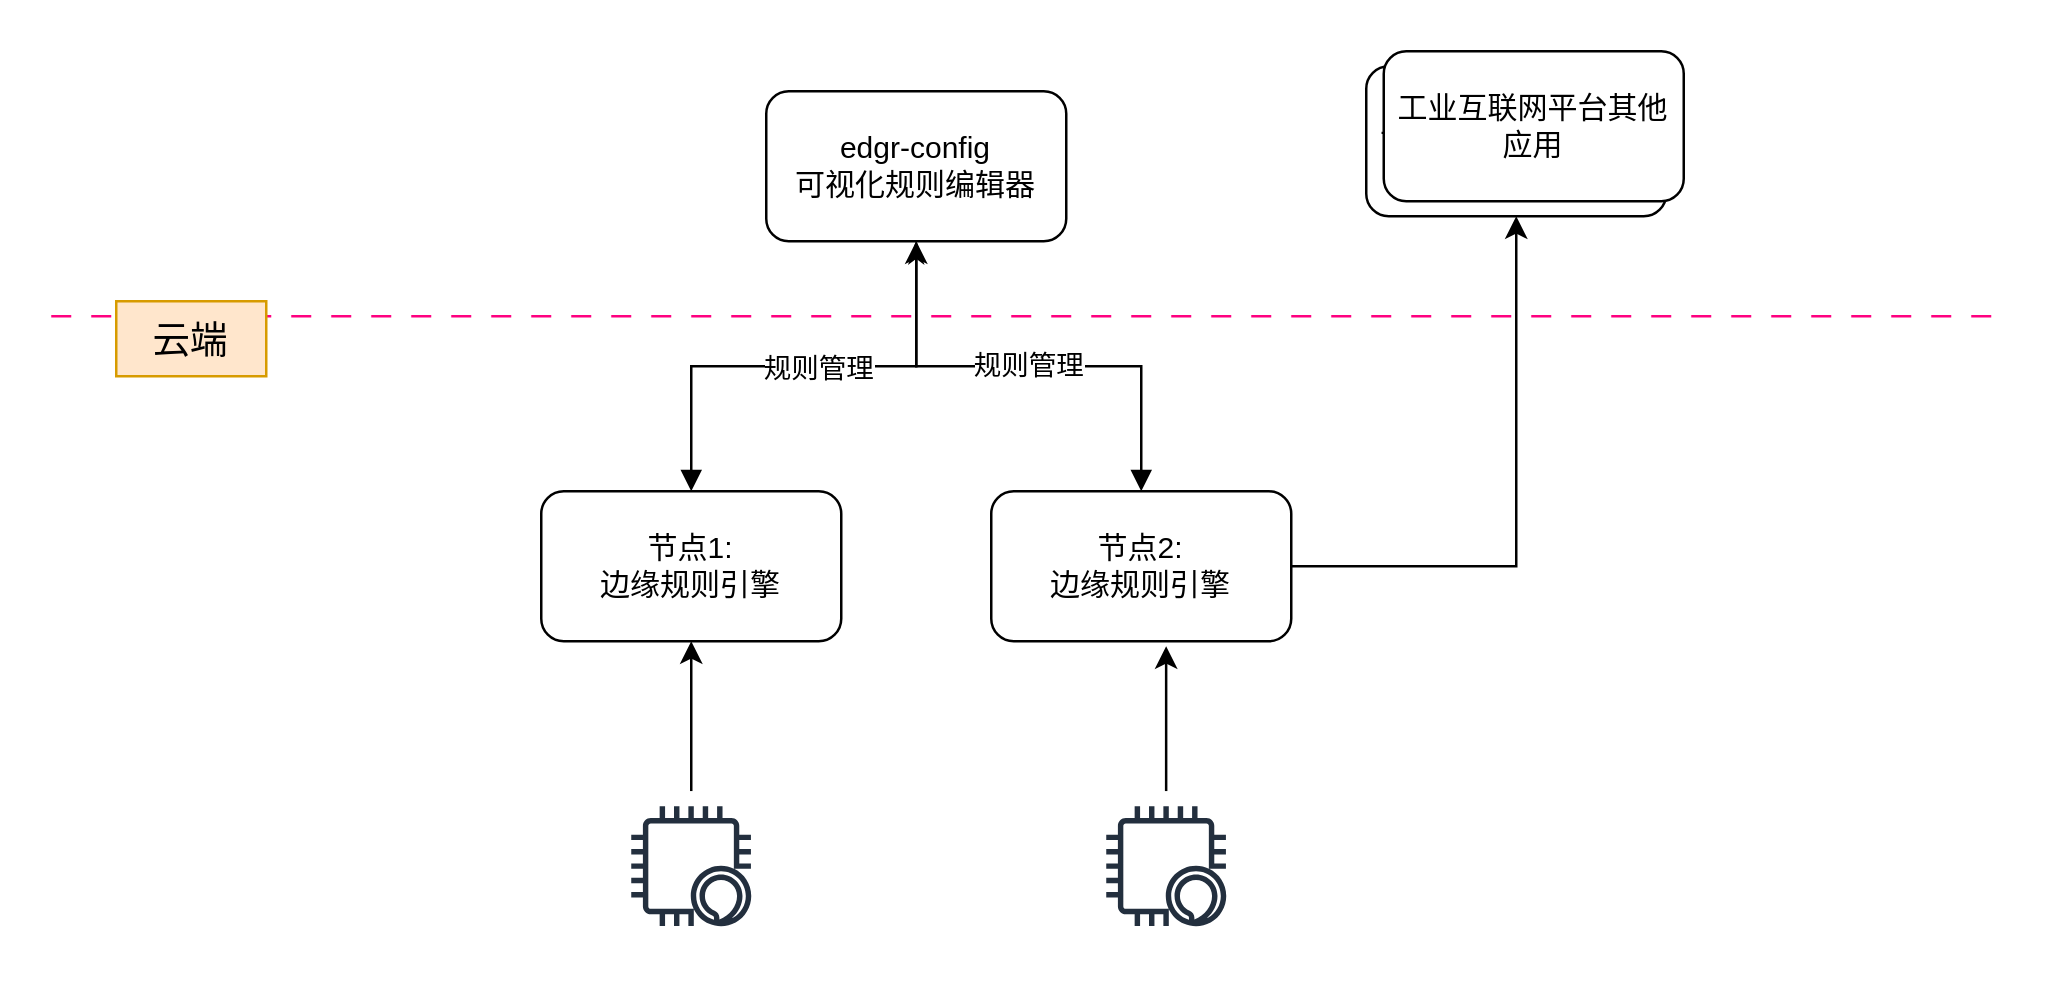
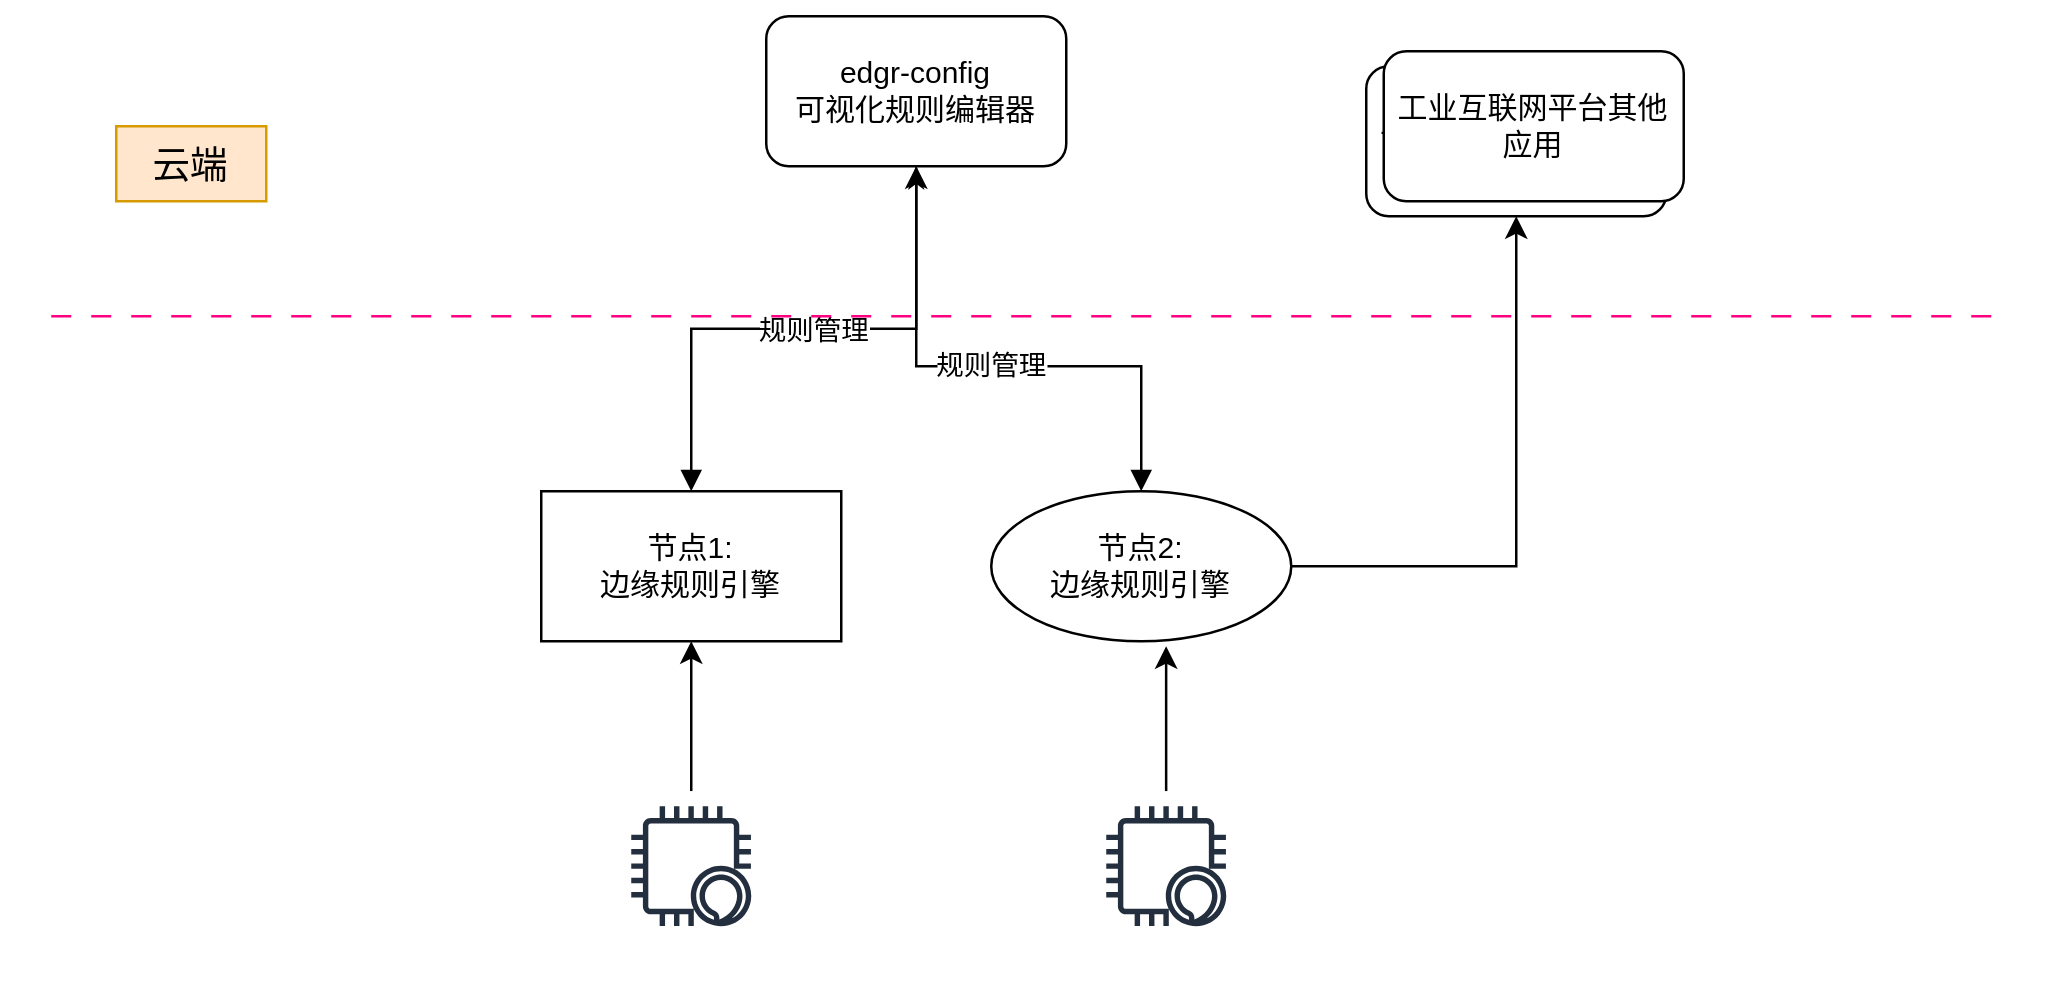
(916, 166) -> (916, 91)
(191, 339) -> (191, 164)
(691, 566) -> (691, 566)
(1141, 566) -> (1141, 566)
